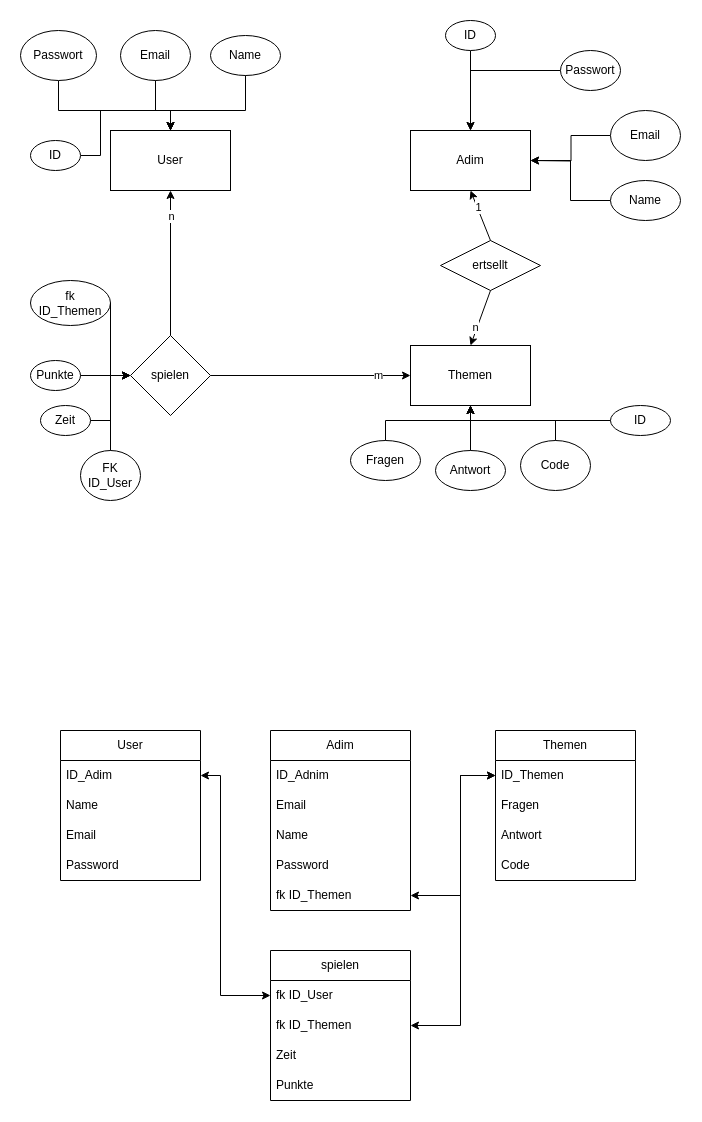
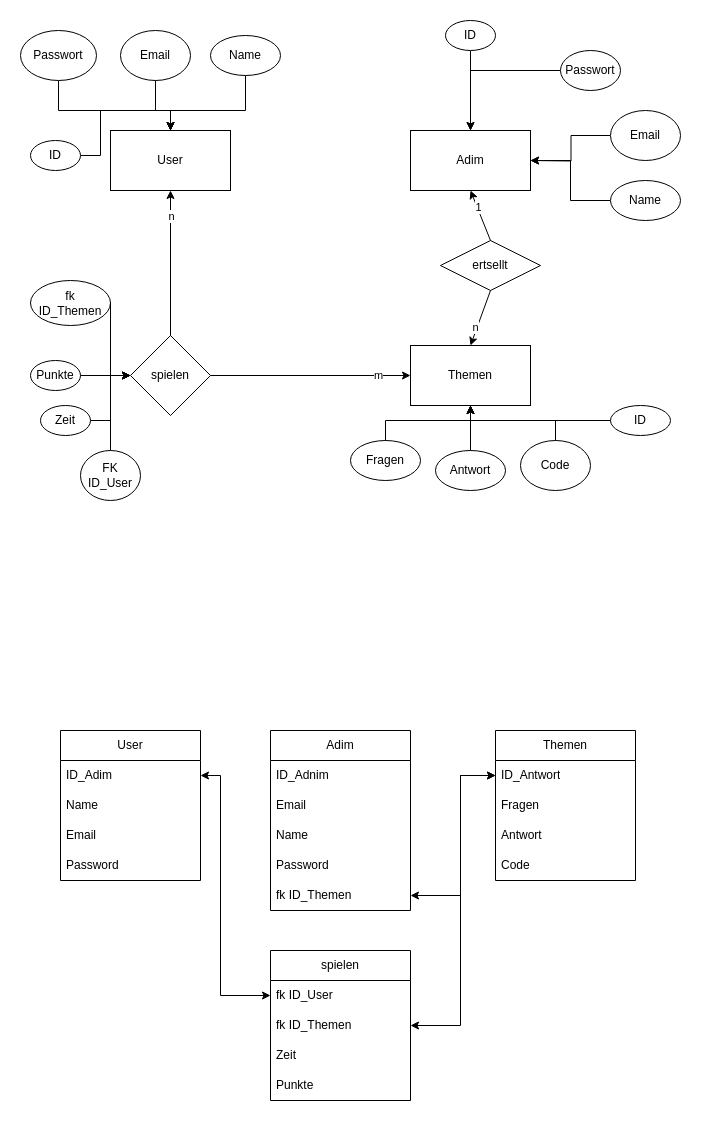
(532, 776) -> (535, 776)
